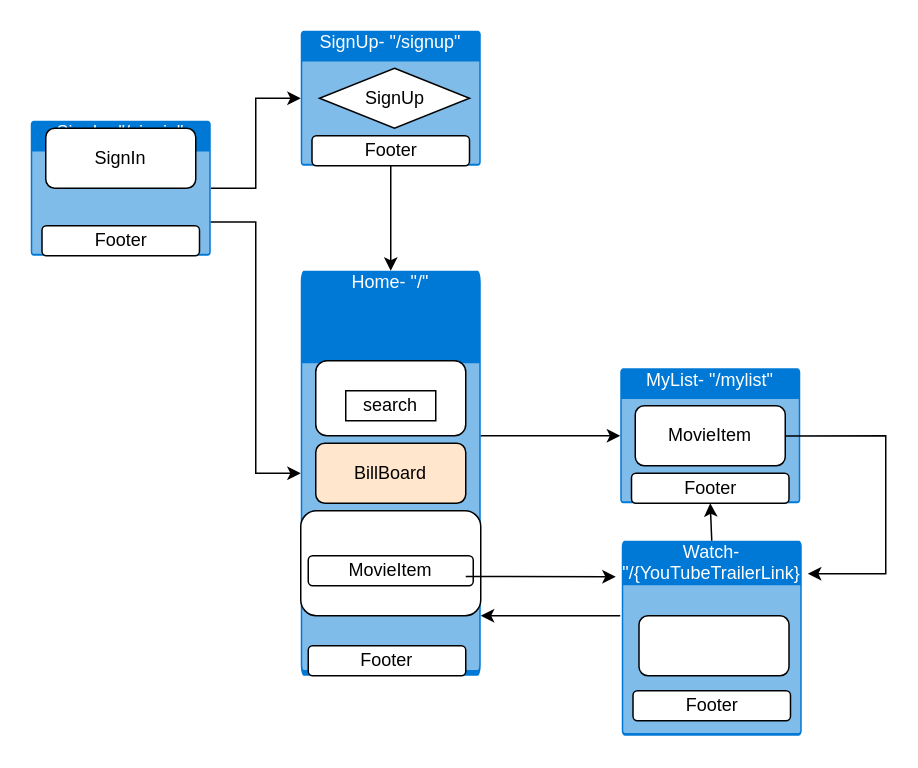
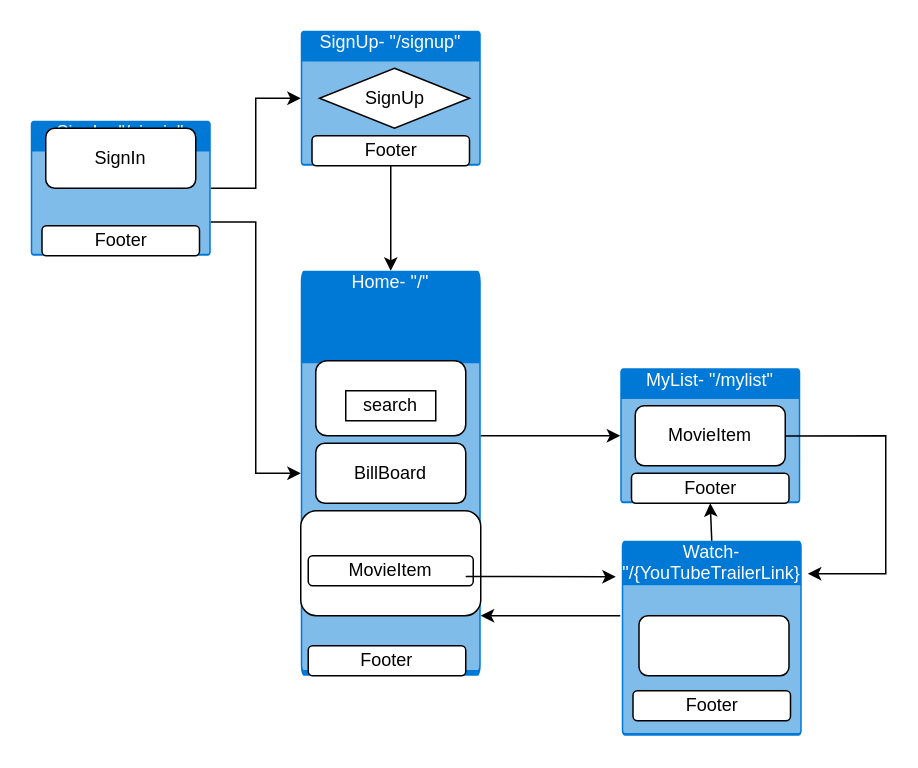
(391, 473) -> (391, 473)
